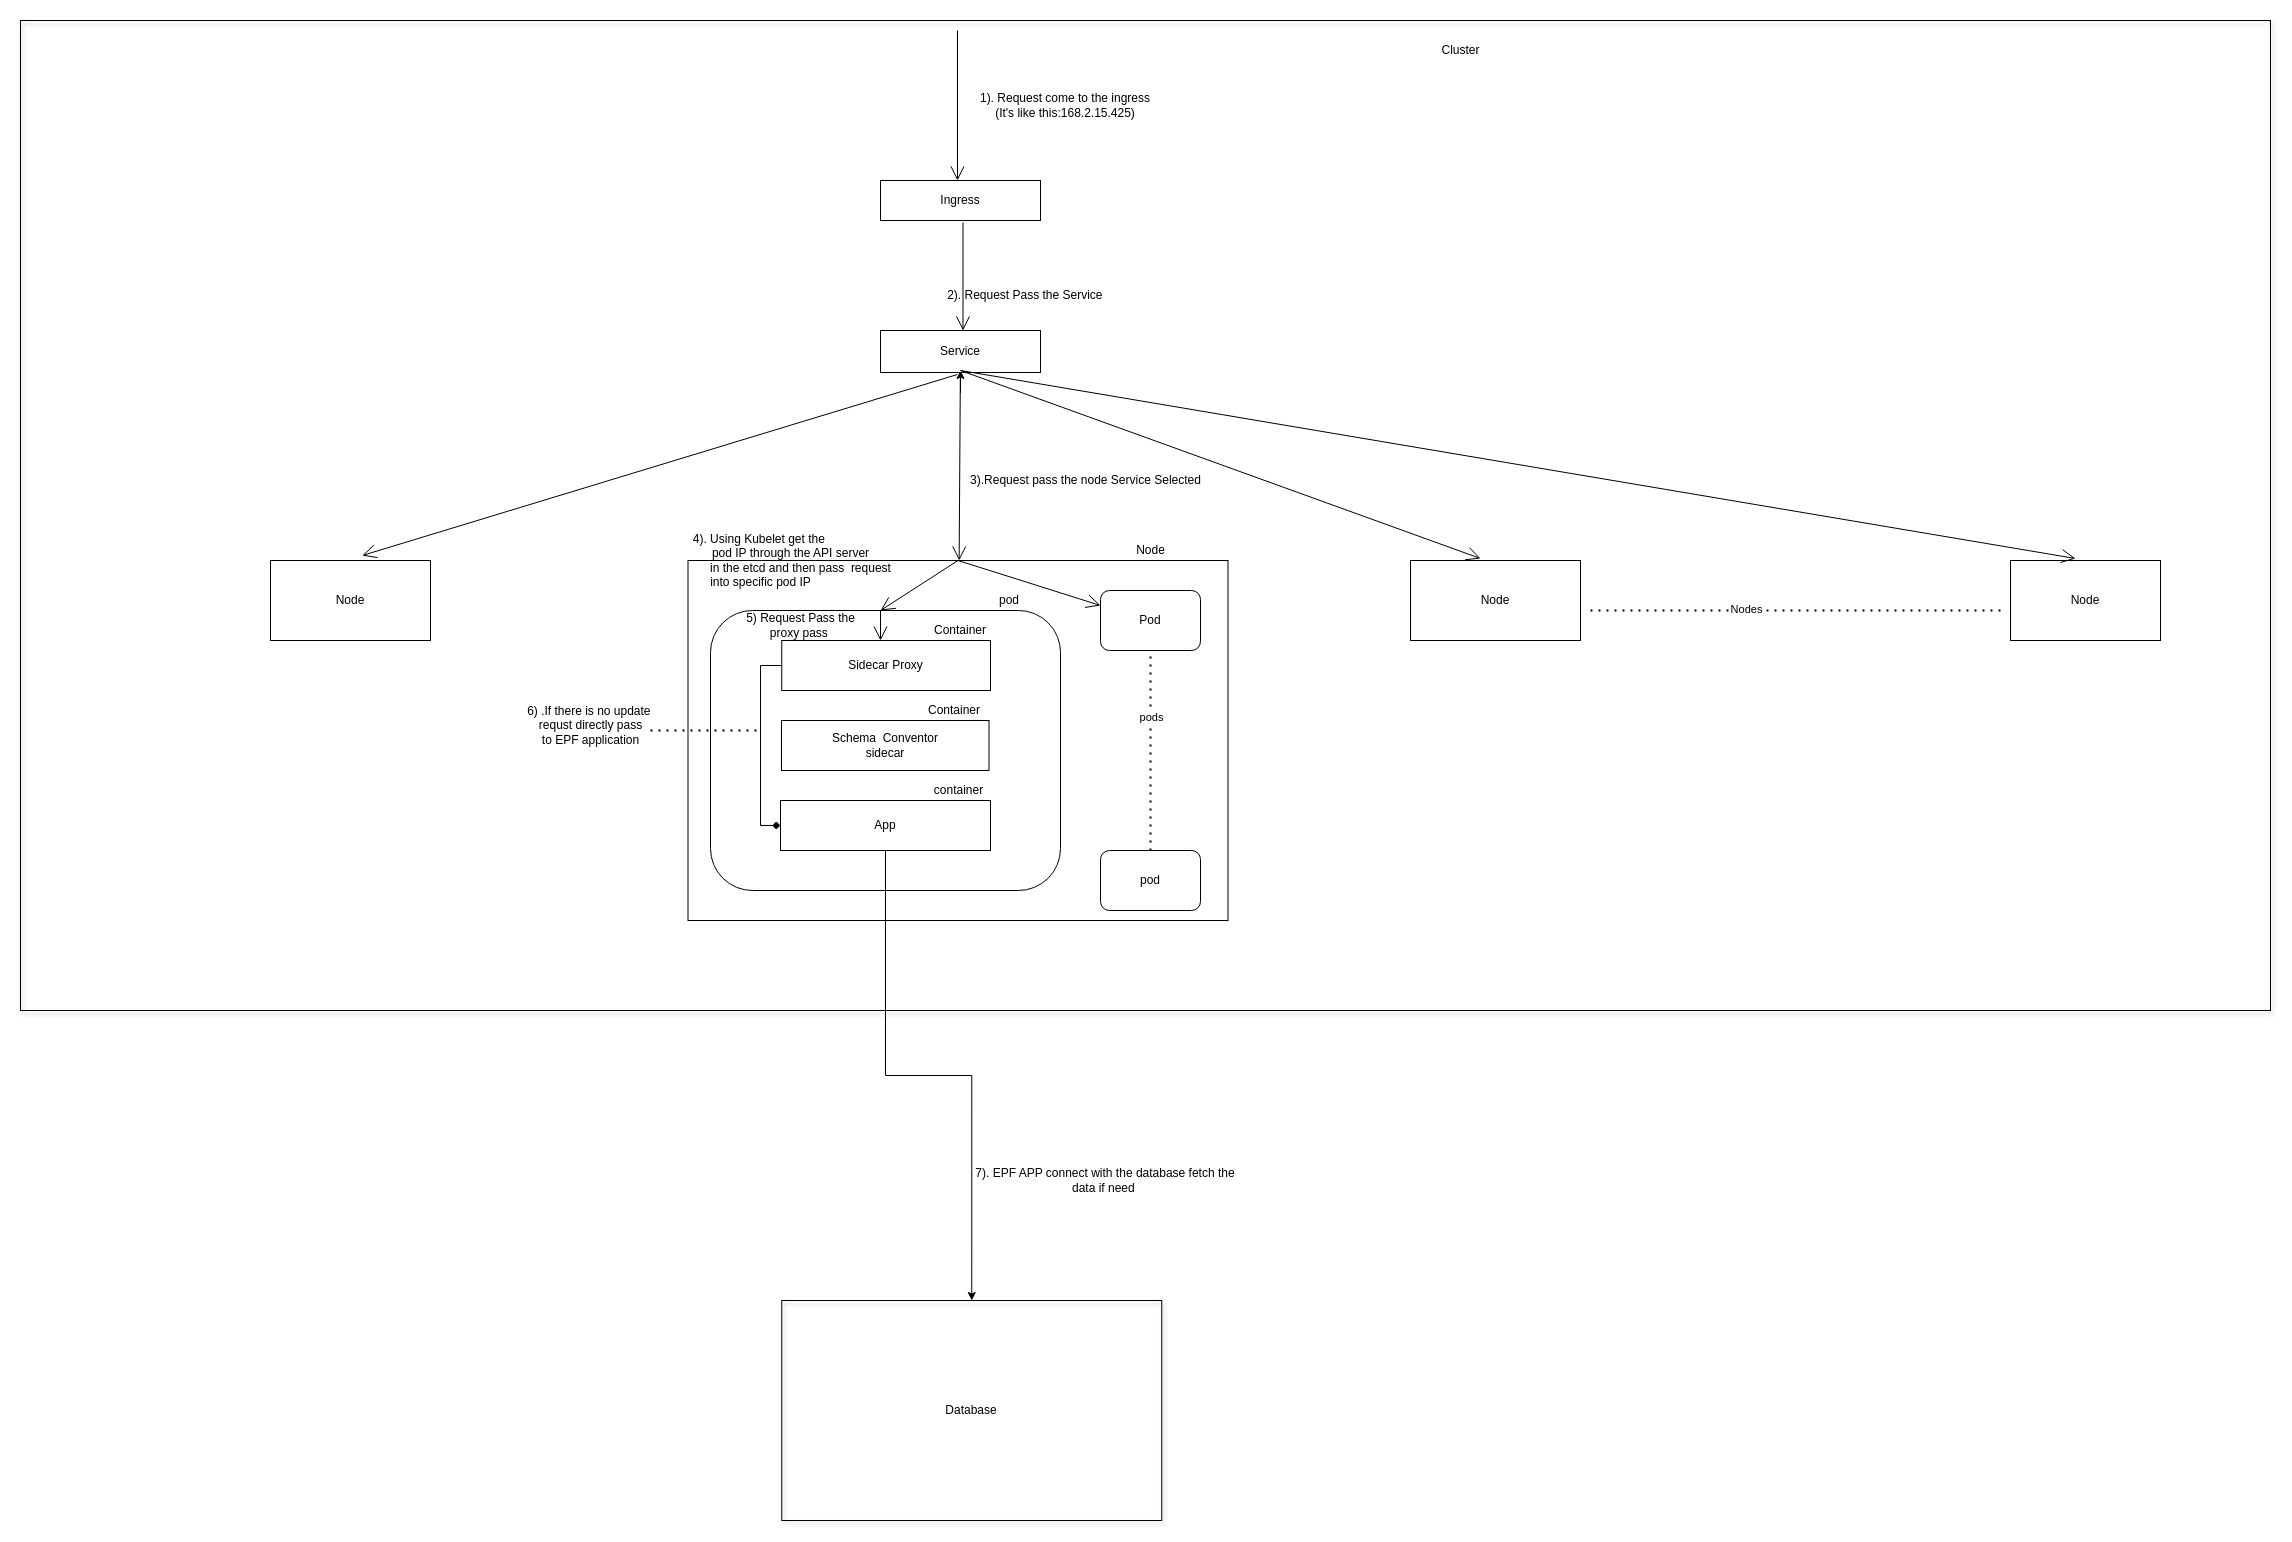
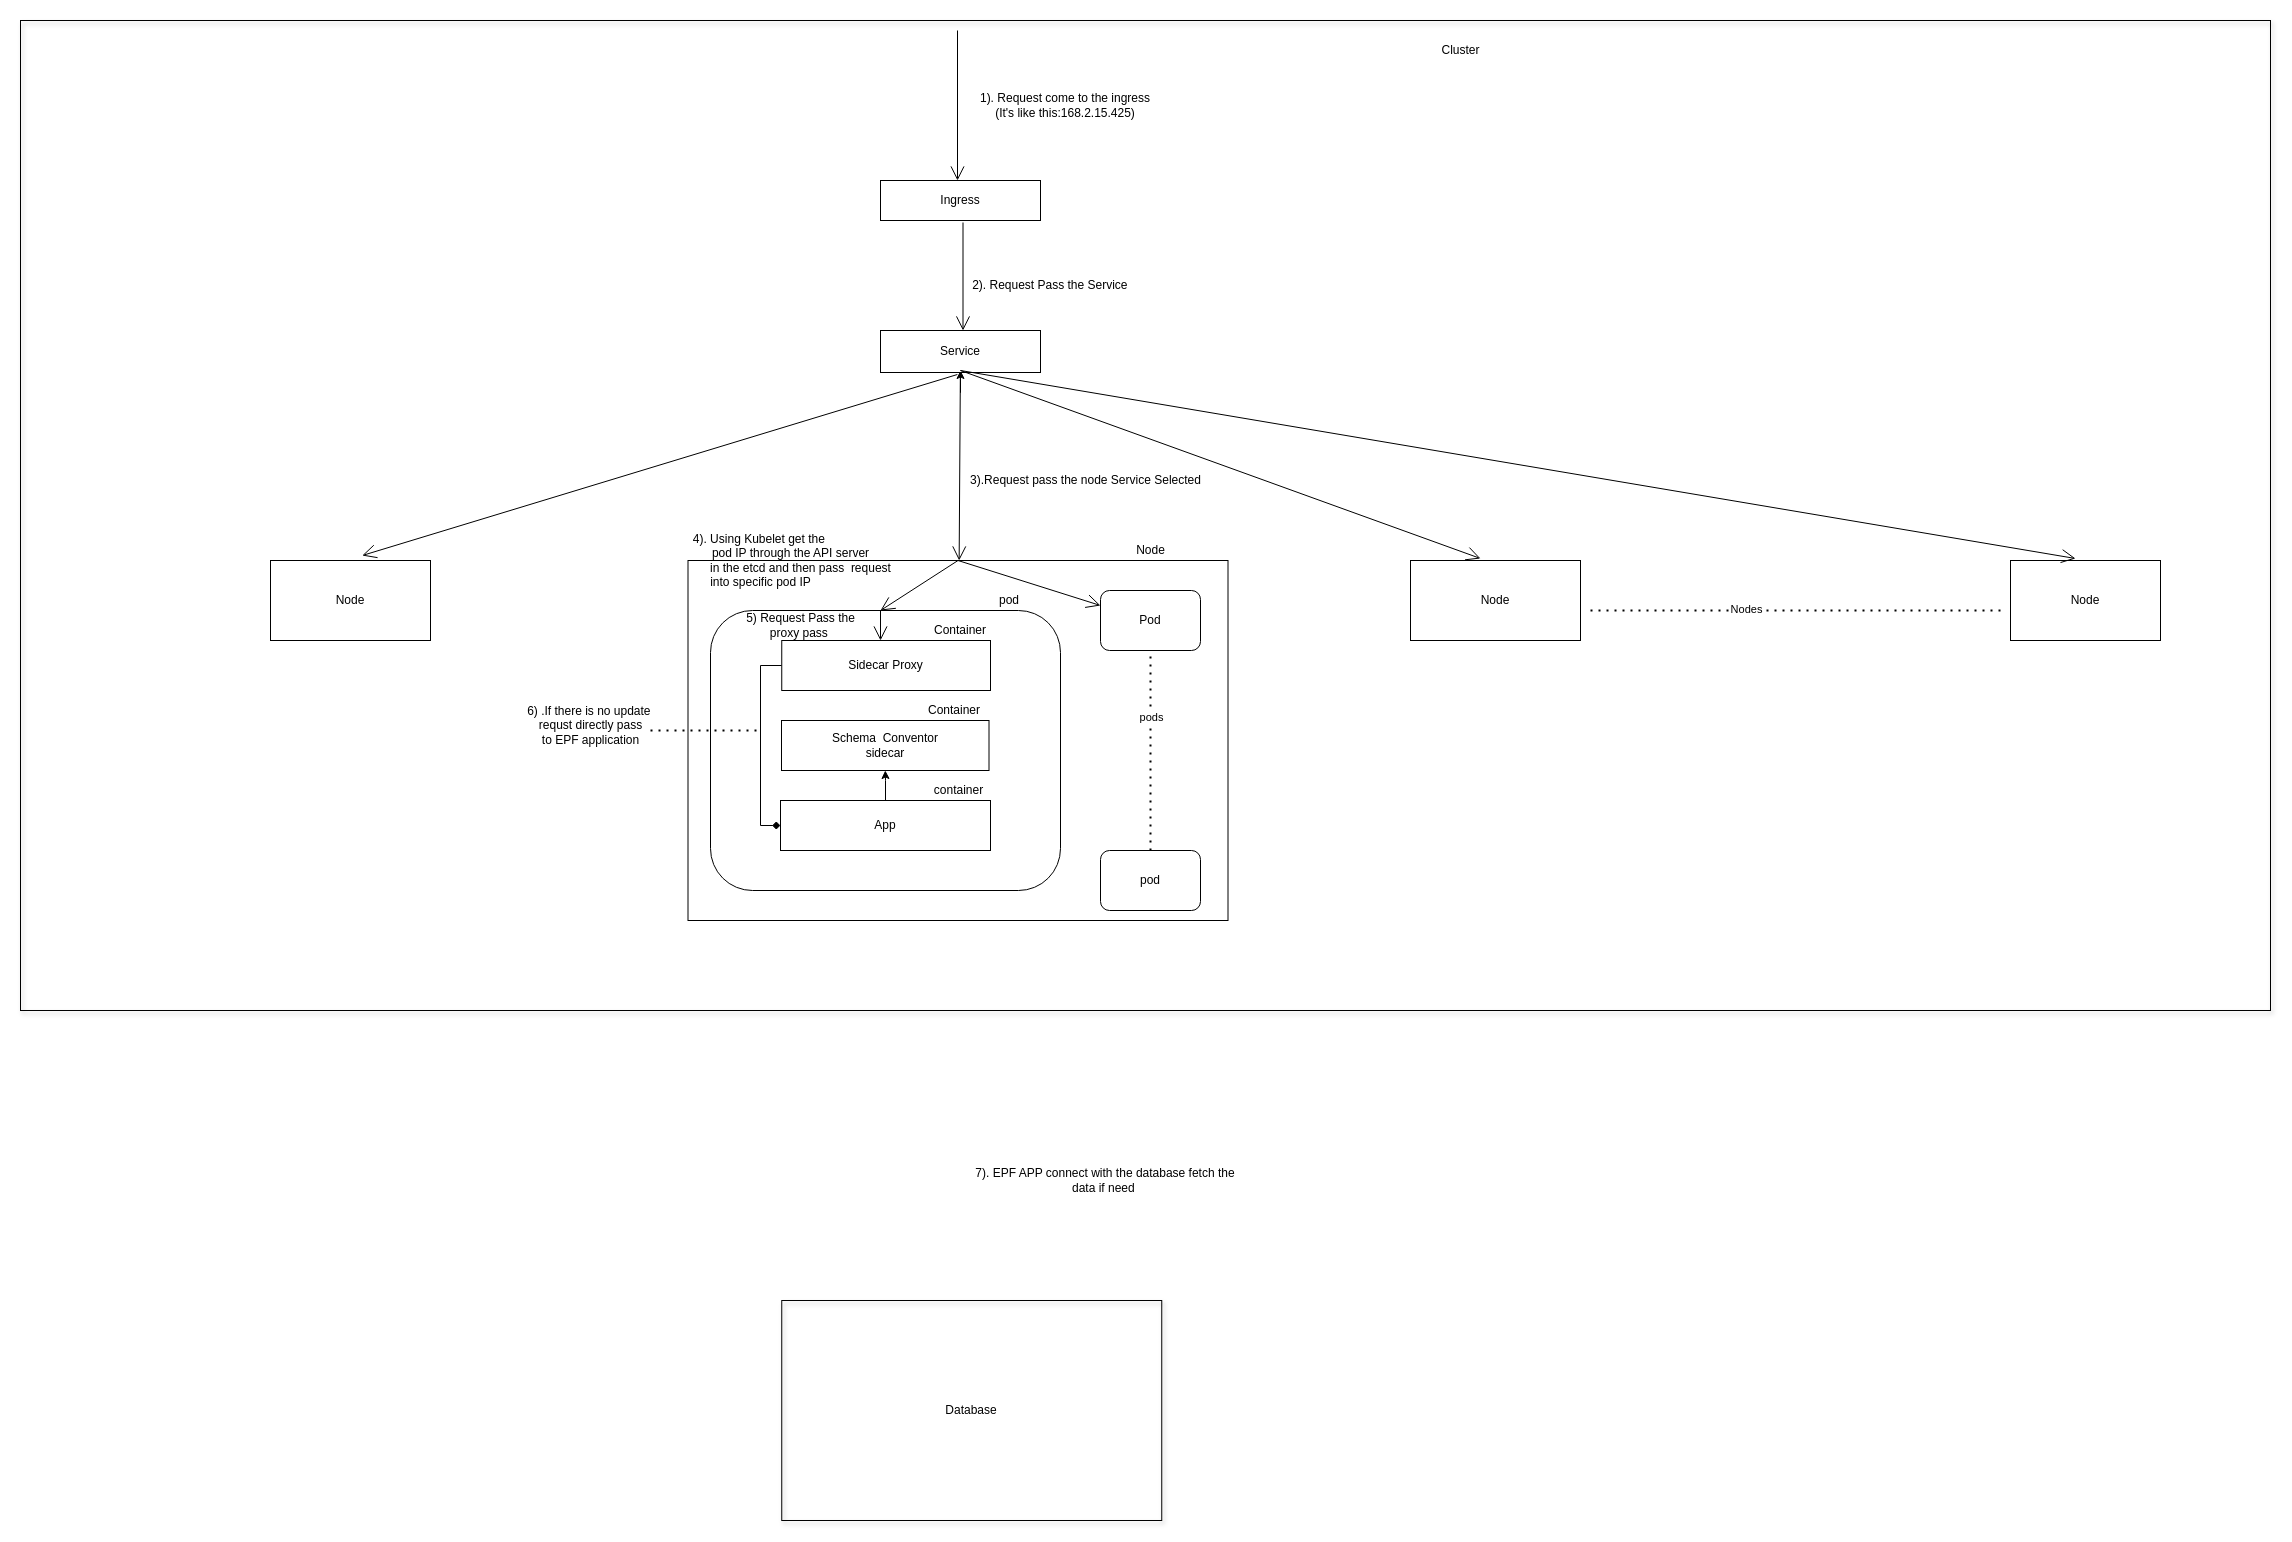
(1027, 296) -> (1052, 286)
(925, 1076) -> (886, 790)
